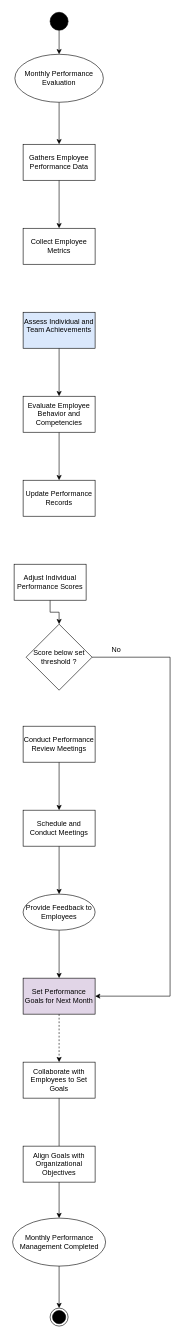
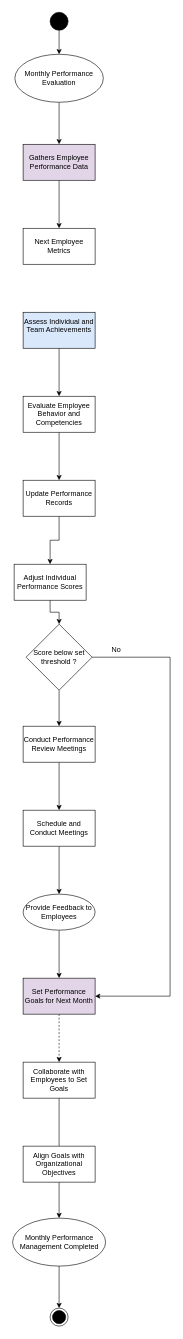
(59, 162) -> (59, 162)
(59, 246) -> (59, 246)
none -> (50, 540)
none -> (59, 720)
